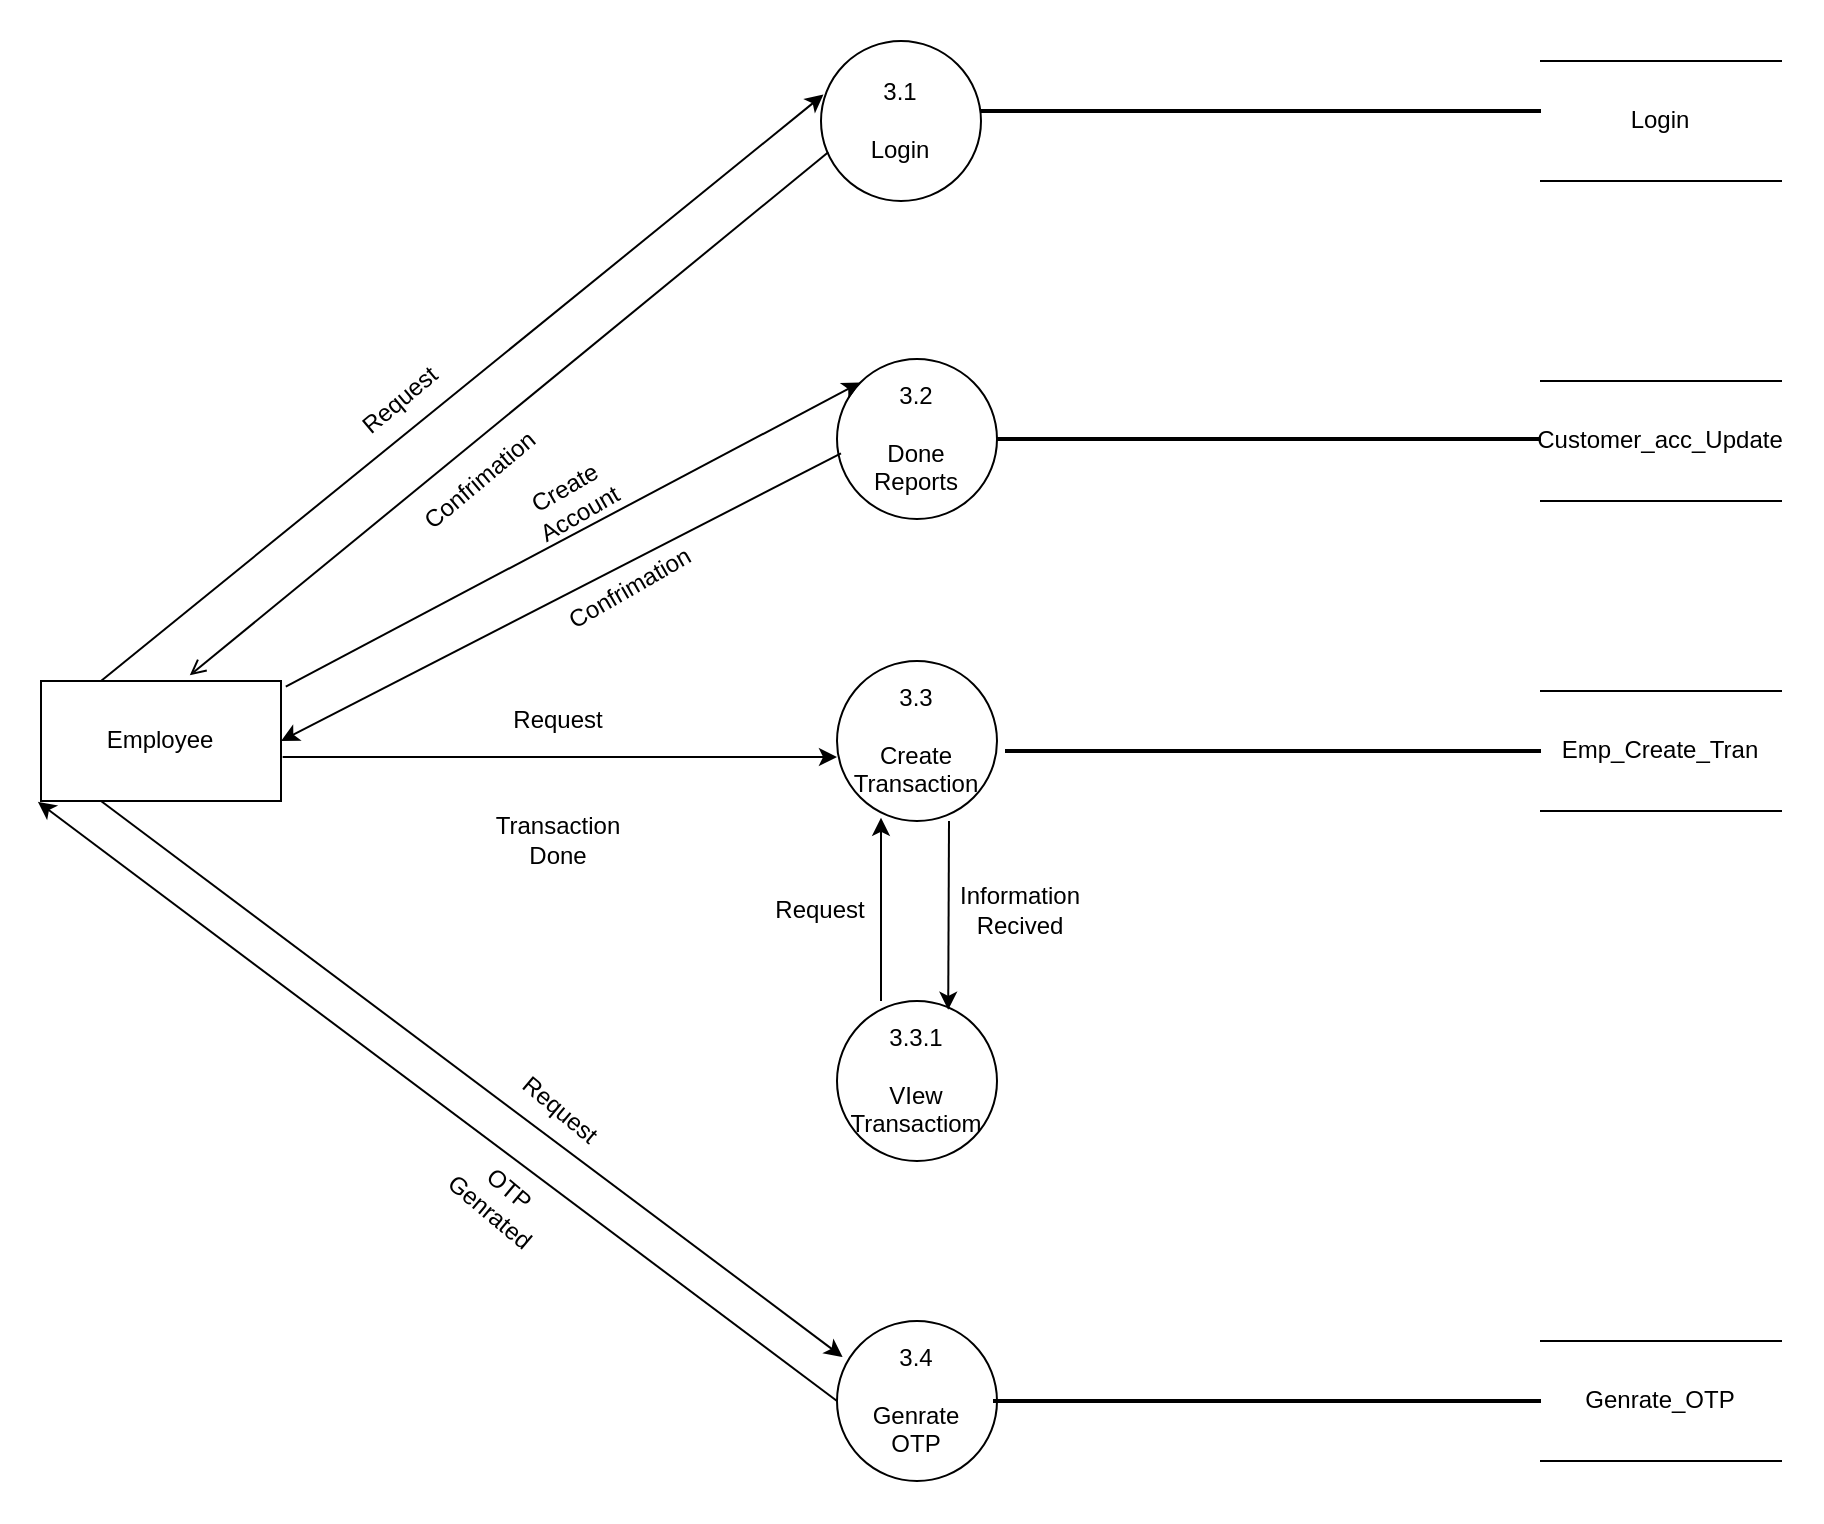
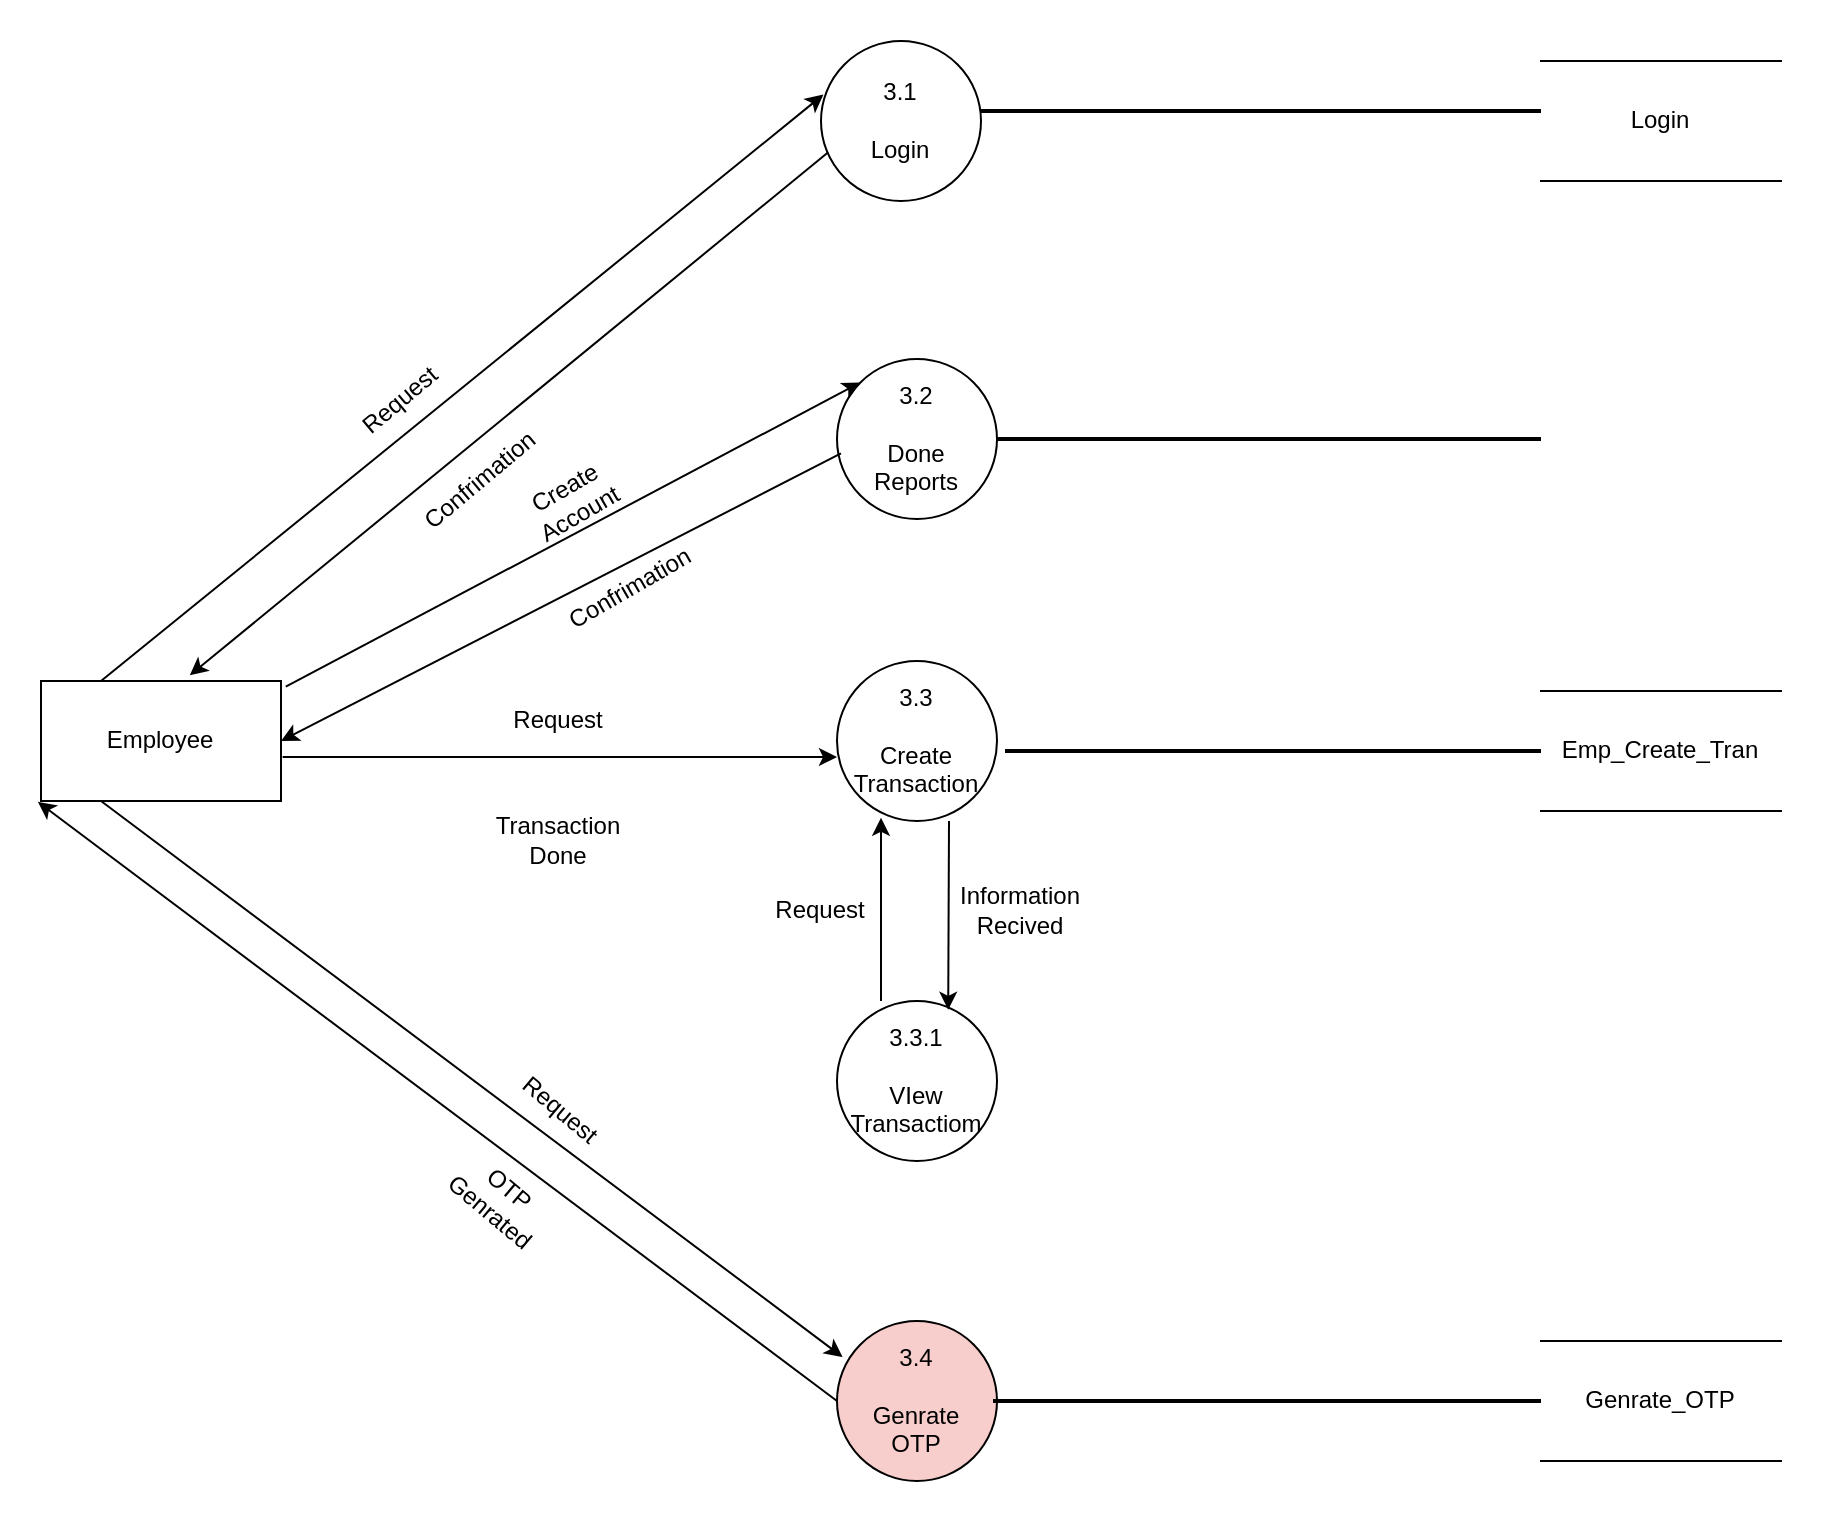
(1661, 441) -> none
(199, 668) -> (201, 666)
(917, 1401) -> (917, 1401)
